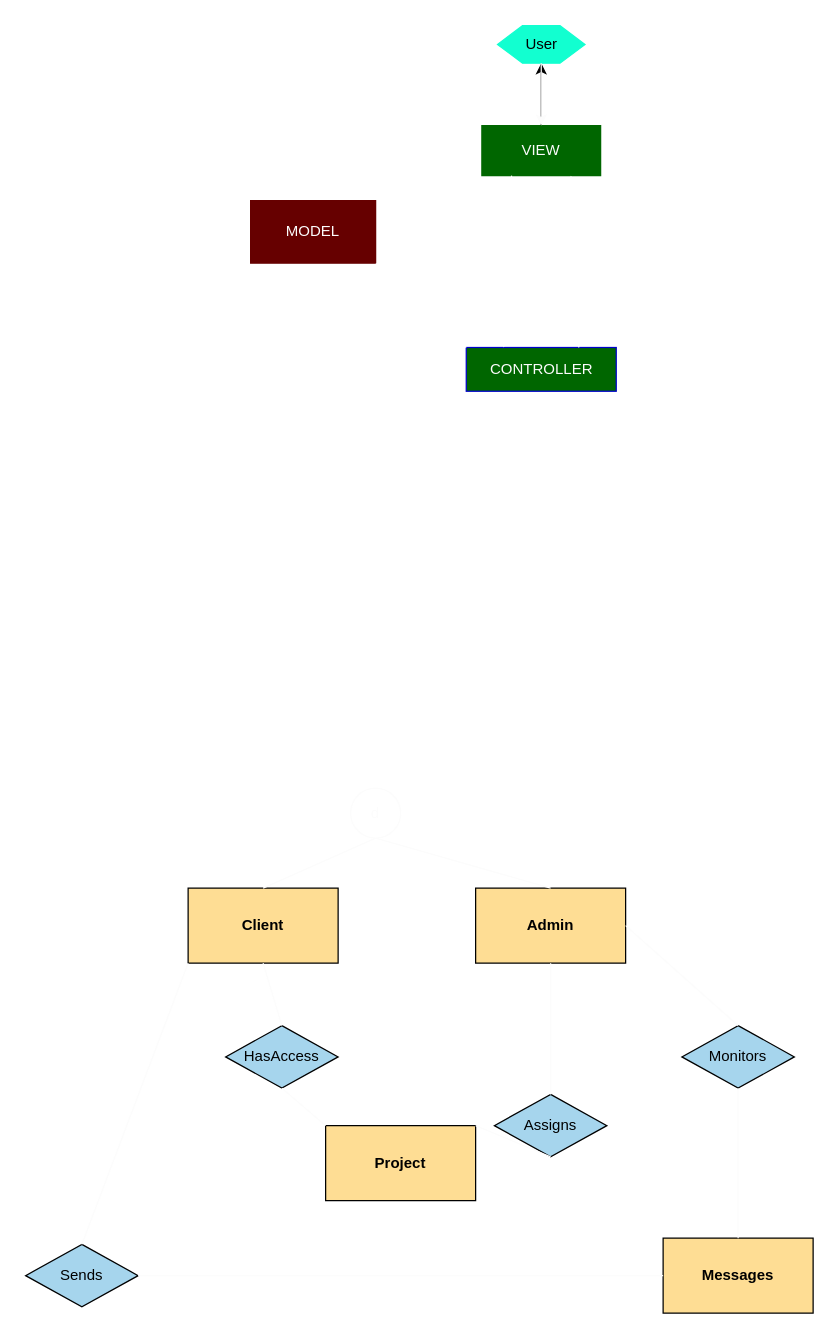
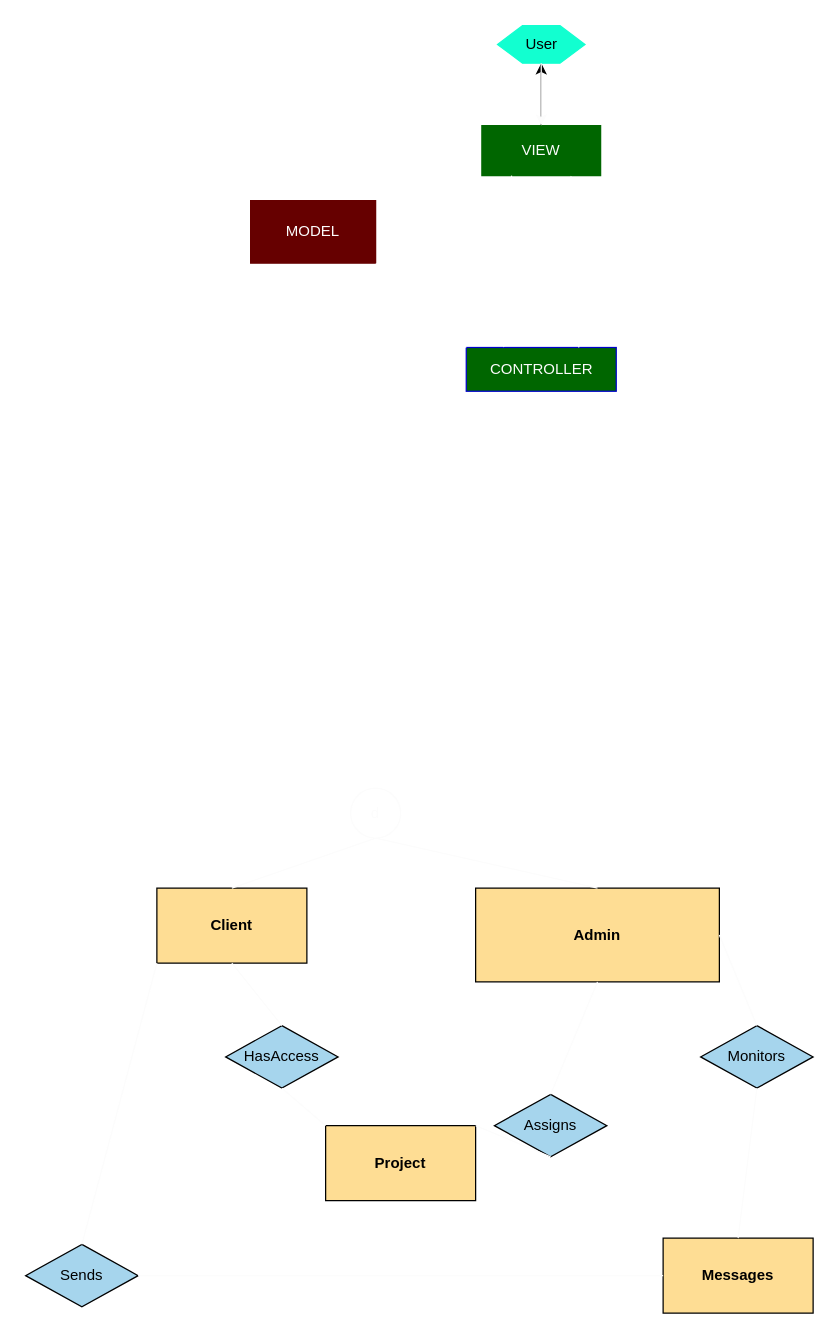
(263, 926) -> (232, 926)
(551, 926) -> (598, 935)
(738, 1057) -> (757, 1057)
